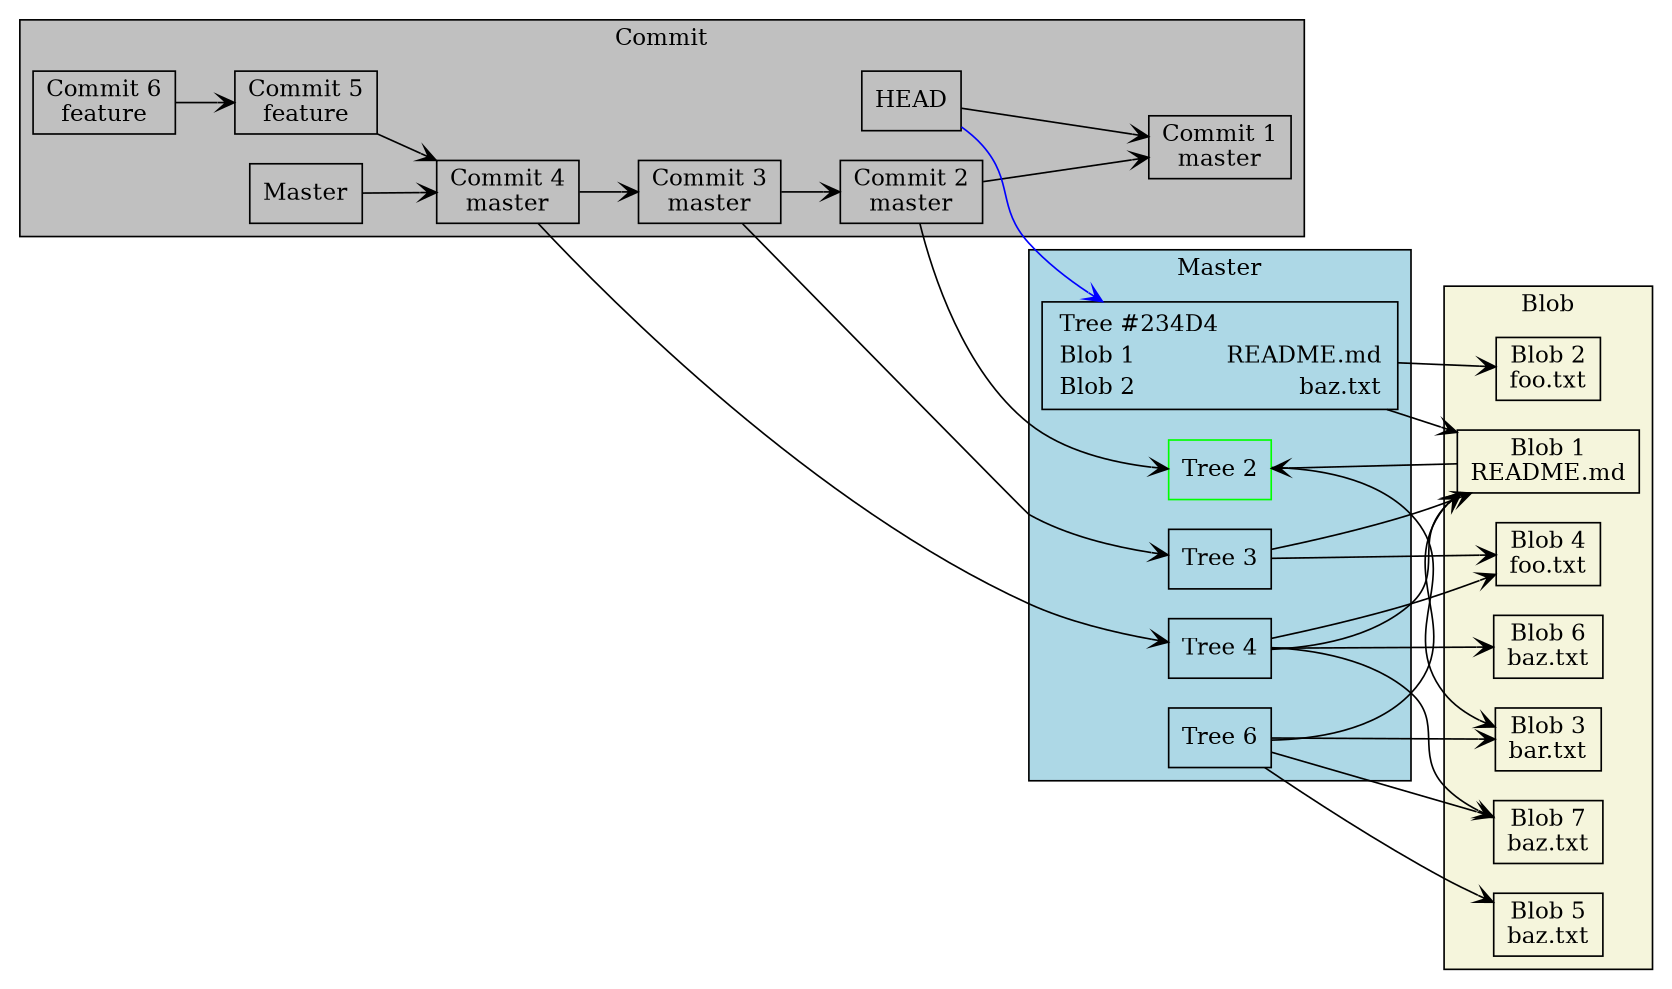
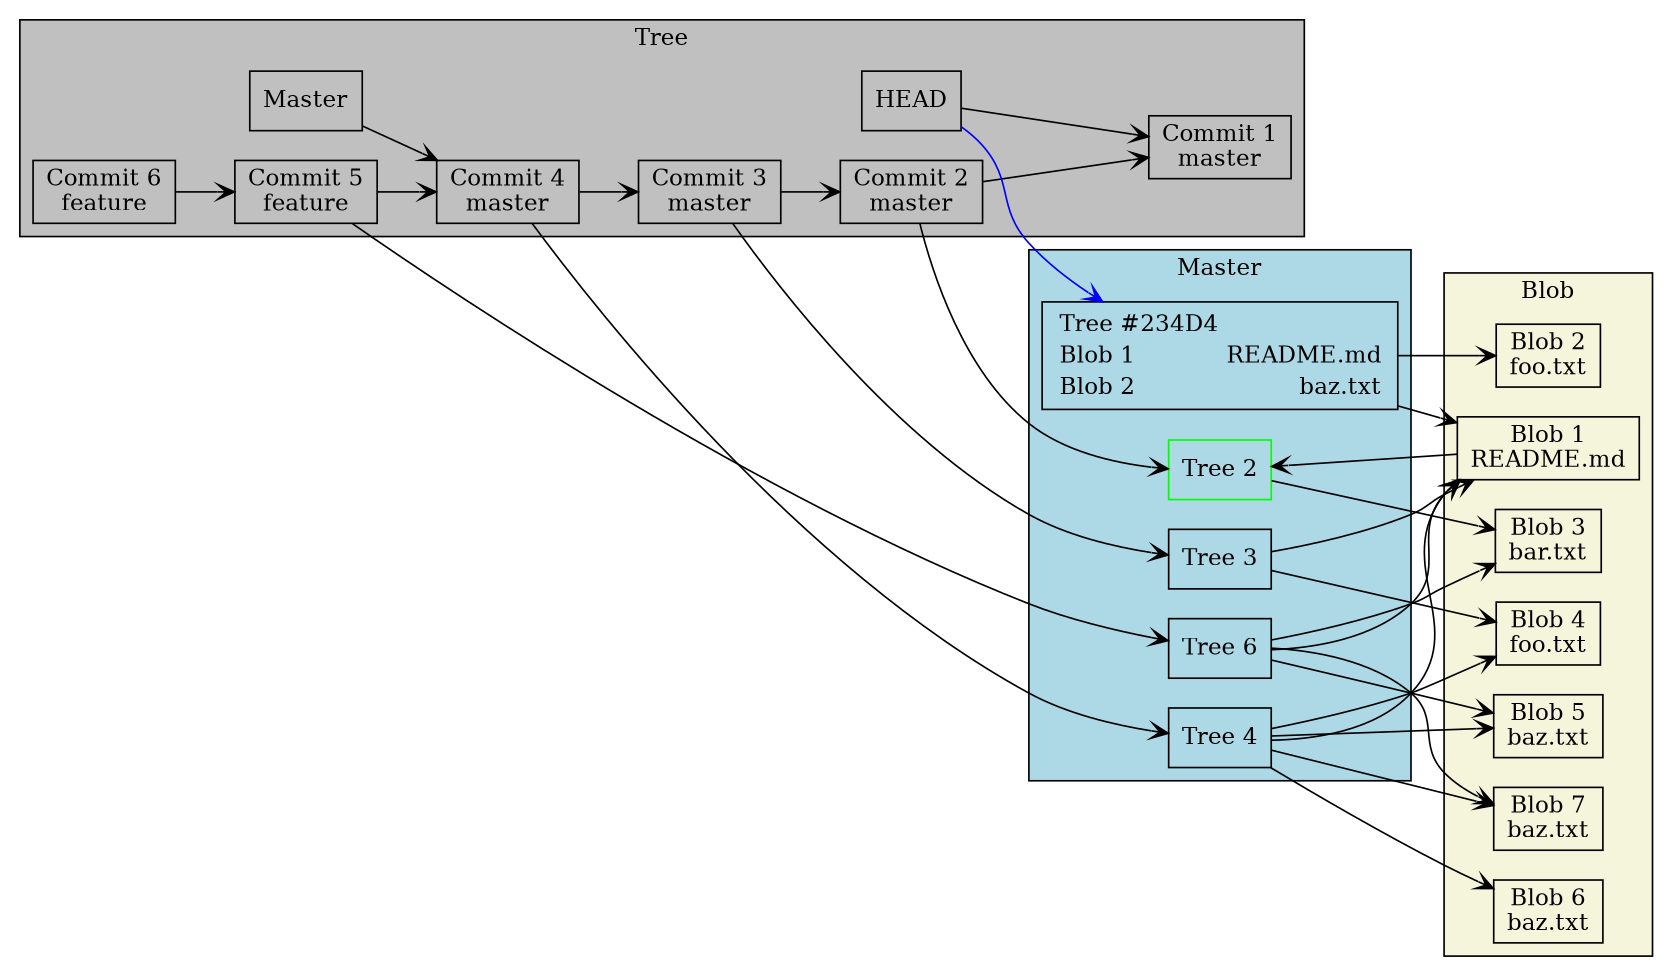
(662, 39) -> (662, 39)
none -> (697, 441)
none -> (1374, 732)
